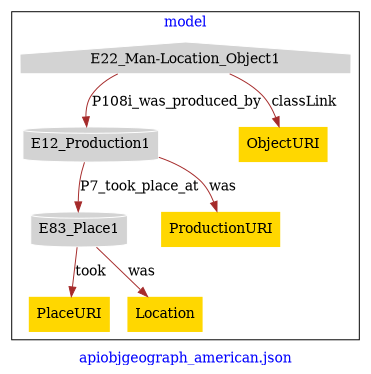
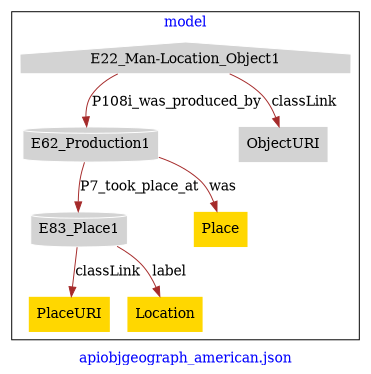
(91, 145) -> (91, 145)
(283, 145) -> (283, 145)
(221, 229) -> (221, 229)
(90, 272) -> (108, 272)
(142, 272) -> (169, 272)
